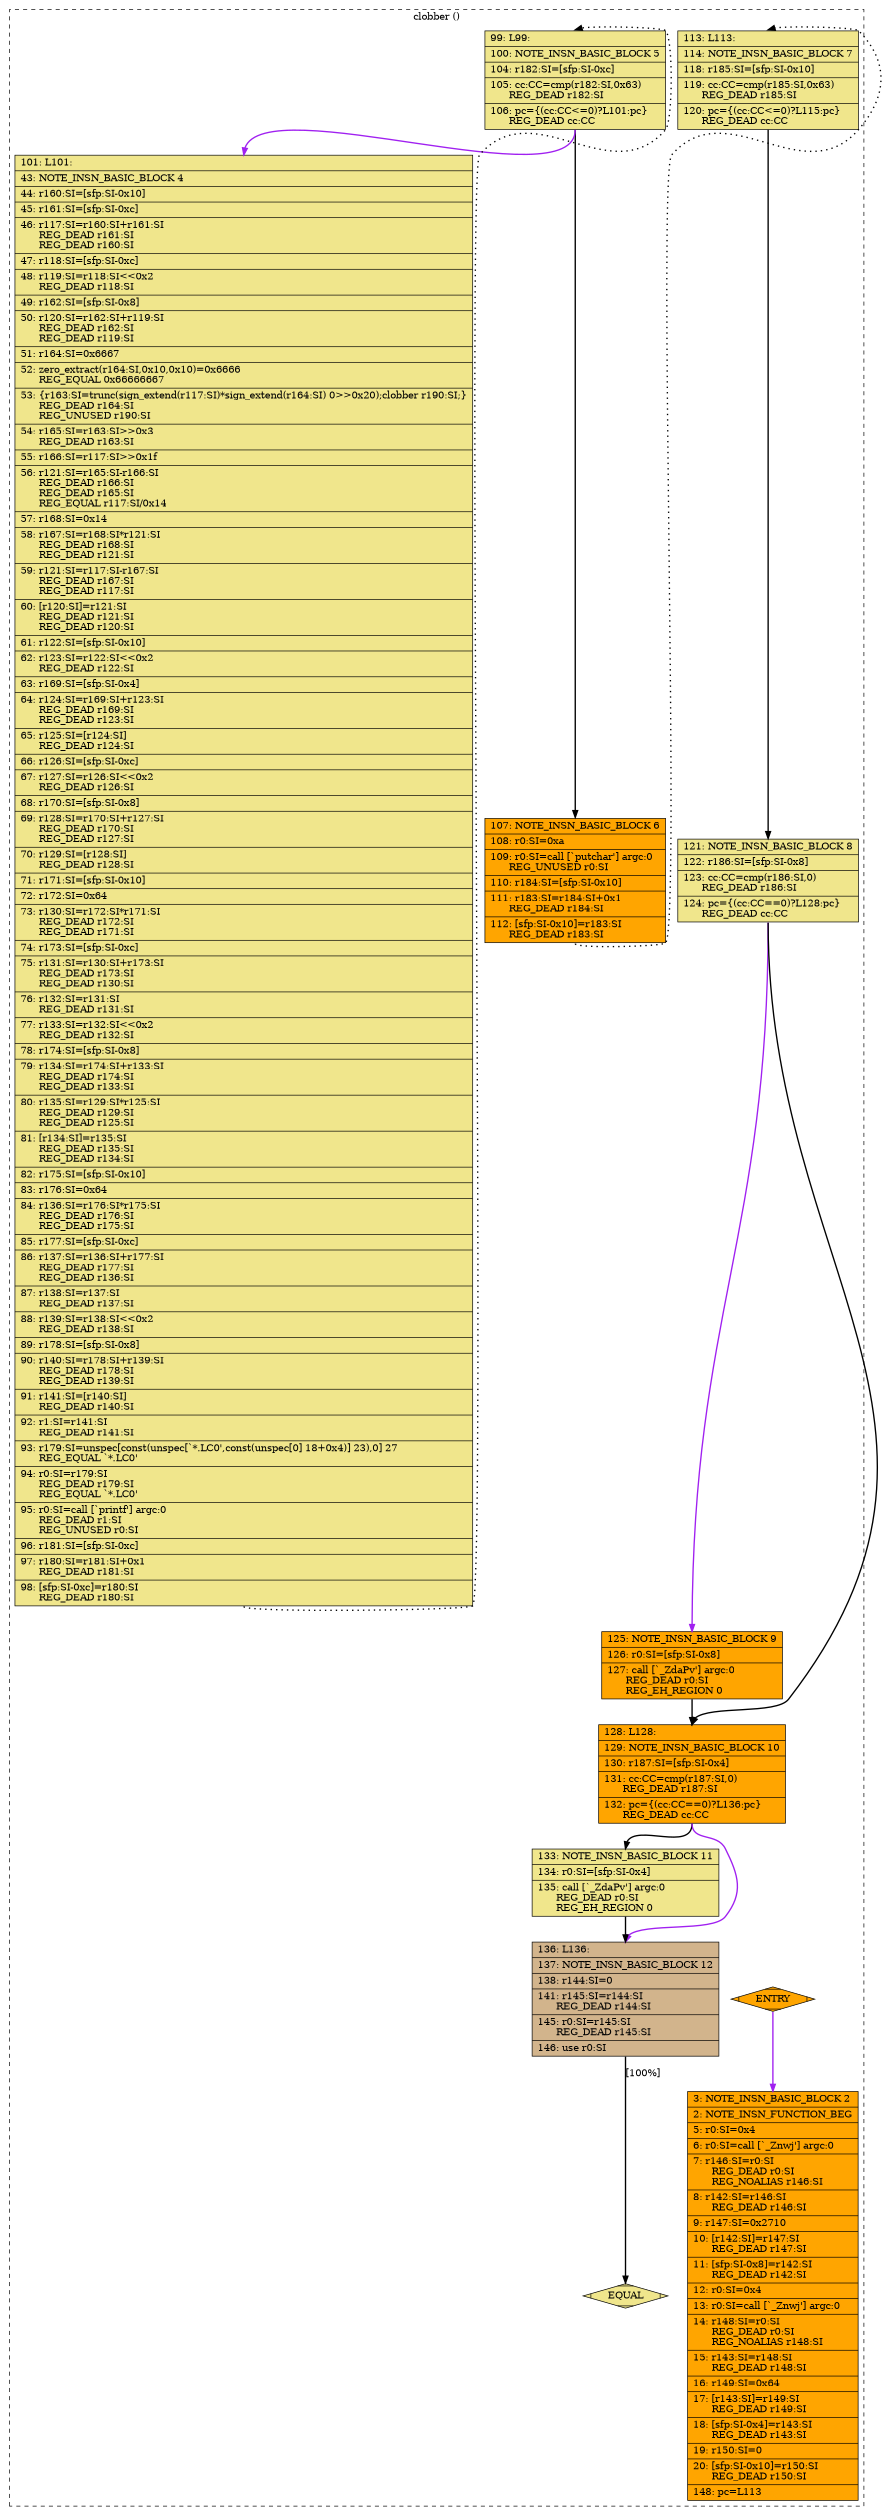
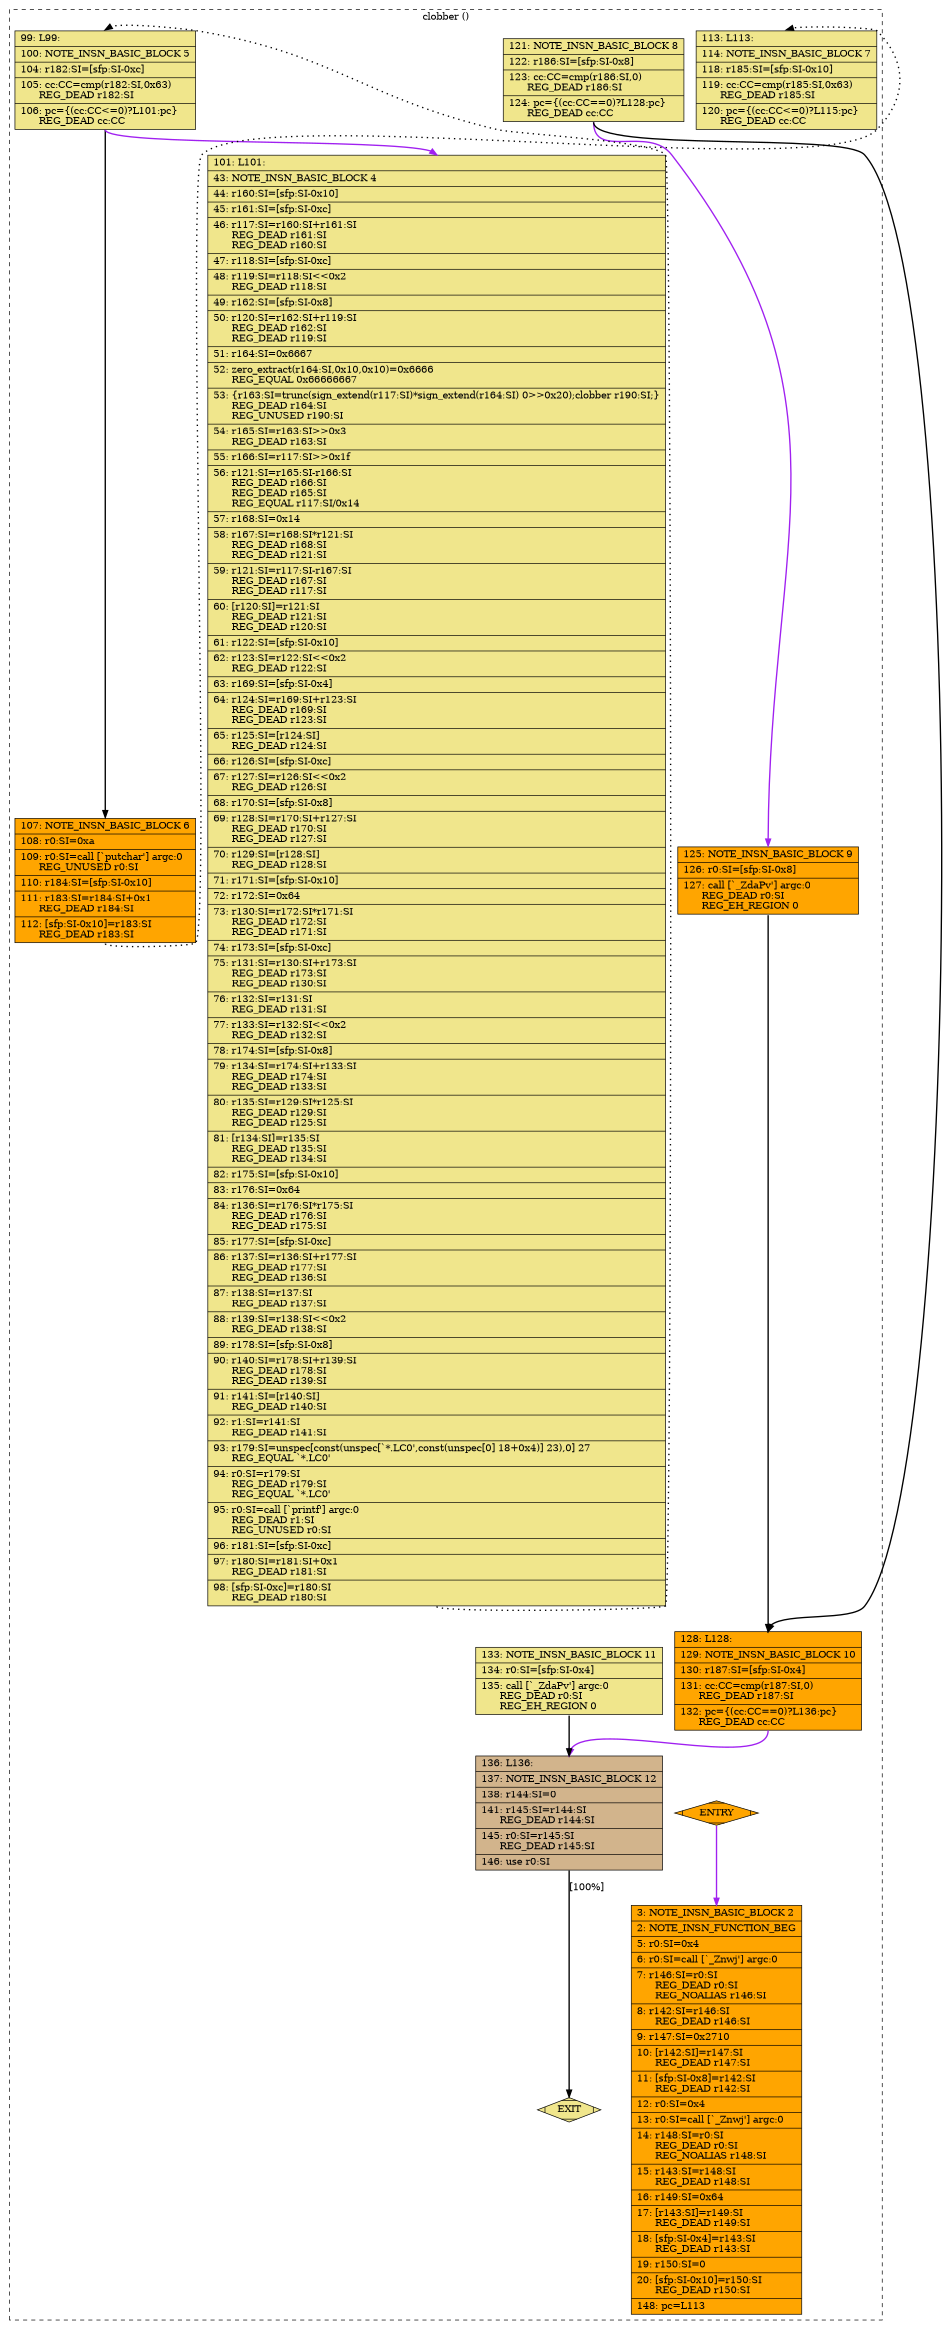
(768, 481) -> none
(662, 1836) -> none
(626, 2296) -> (569, 2110)
